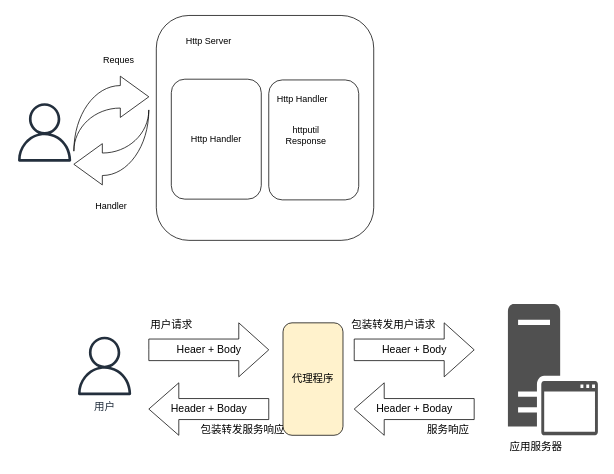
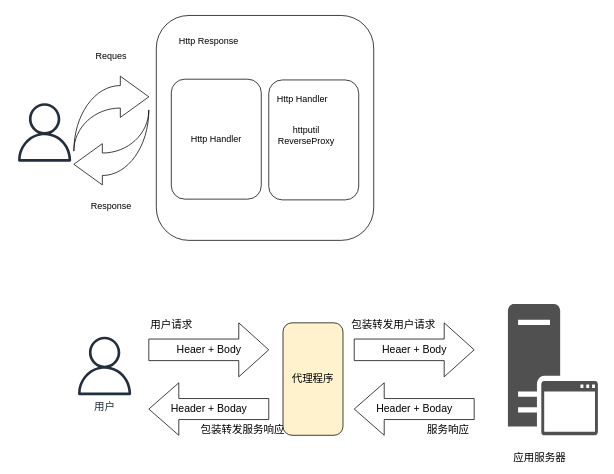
(209, 42) -> (209, 42)
(119, 60) -> (111, 57)
(306, 135) -> (306, 135)
(111, 207) -> (111, 207)
(536, 447) -> (540, 458)
